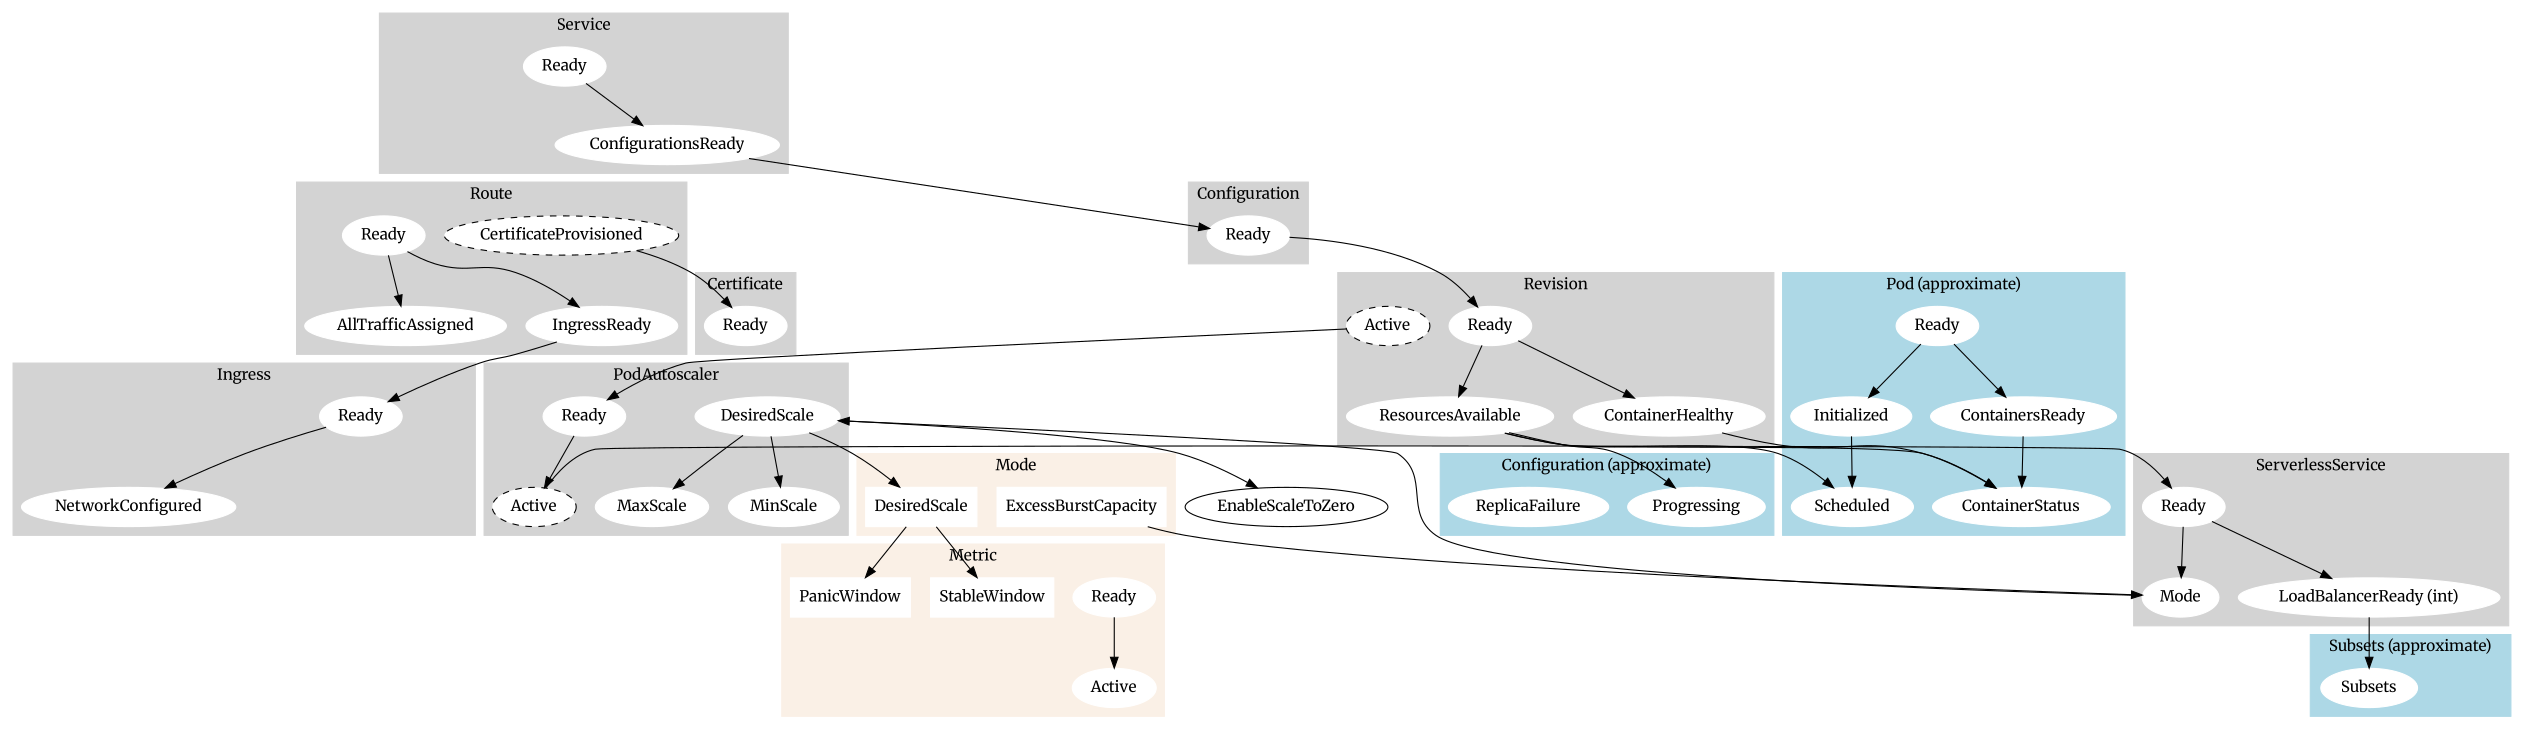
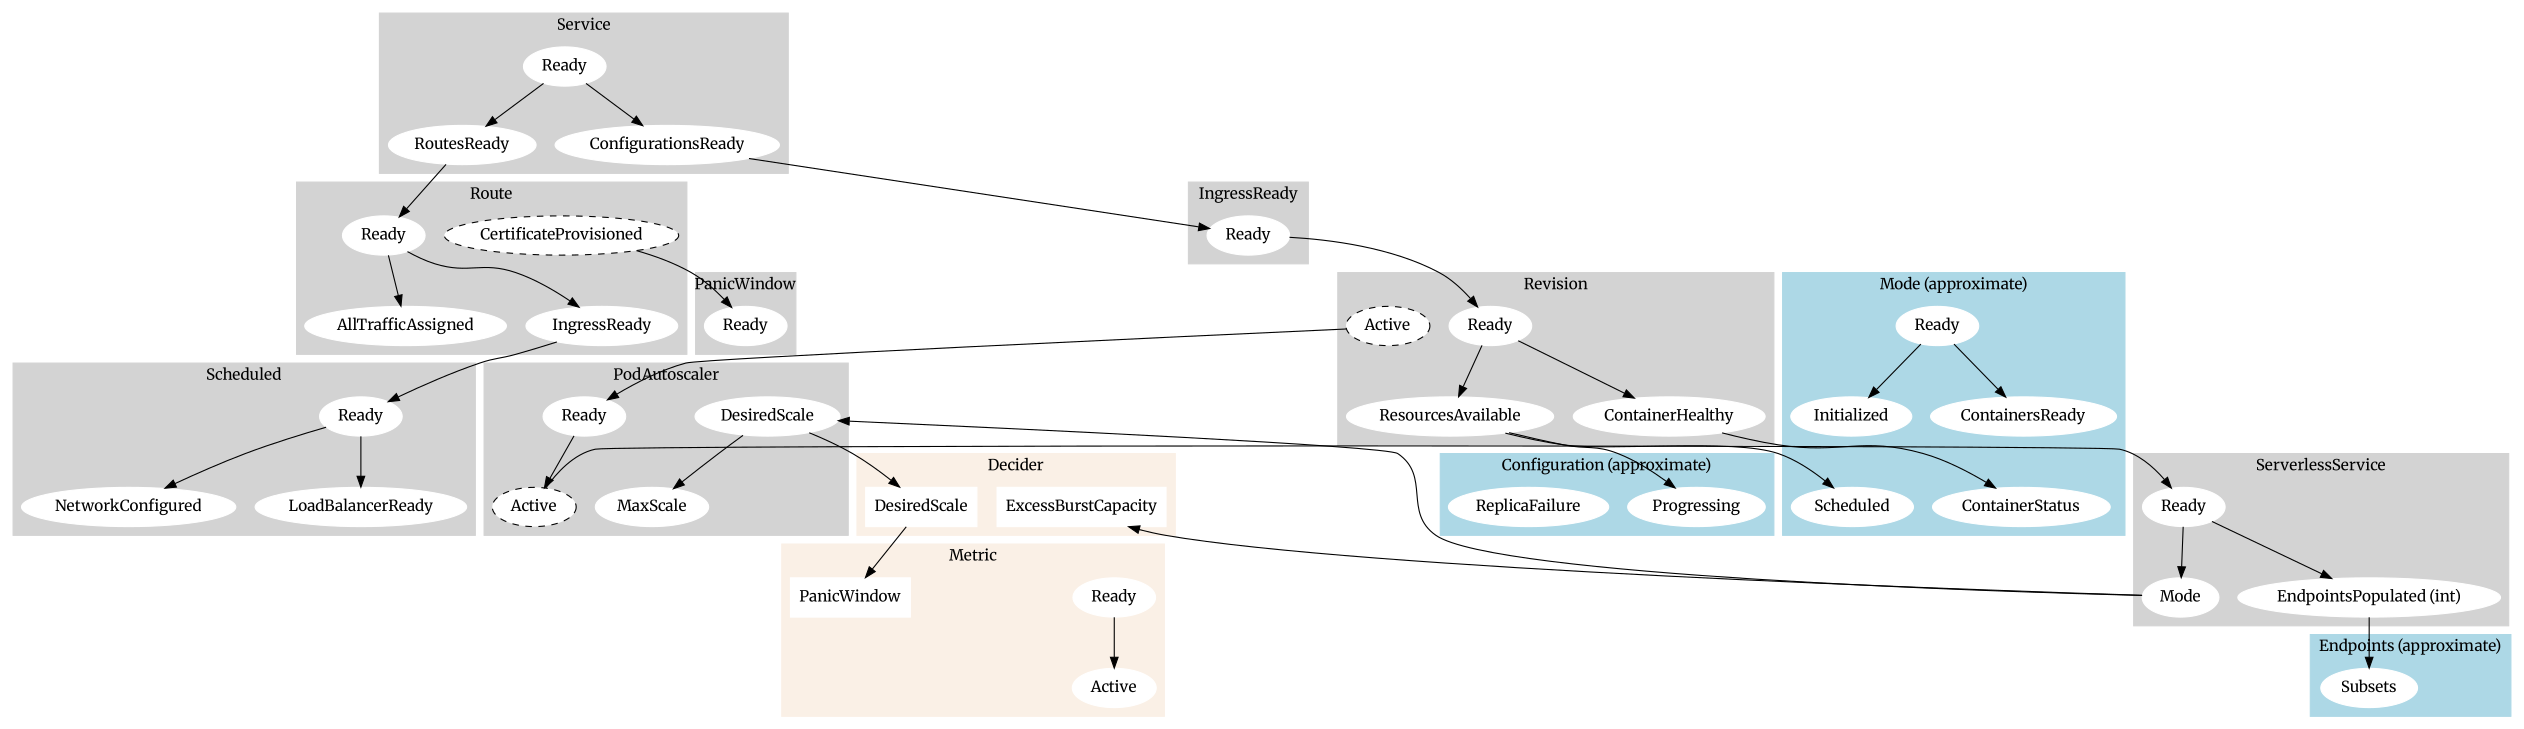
none -> (462, 145)
(1248, 195) -> (1248, 195)
(746, 285) -> (746, 285)
(1954, 285) -> (1954, 285)
(244, 376) -> (244, 376)
(1748, 447) -> none
(1852, 456) -> none
(2023, 456) -> none
(1016, 466) -> (1016, 466)
none -> (361, 507)
(784, 507) -> none
(1287, 507) -> none
(1540, 568) -> (1564, 570)
(992, 597) -> none
(2369, 597) -> (2369, 597)
(2411, 647) -> (2411, 647)
